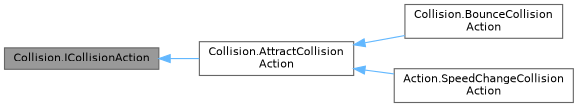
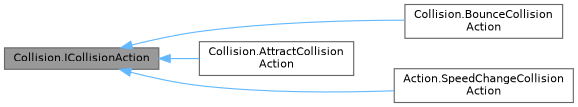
(385, 39) -> (268, 25)
(379, 72) -> (262, 90)
